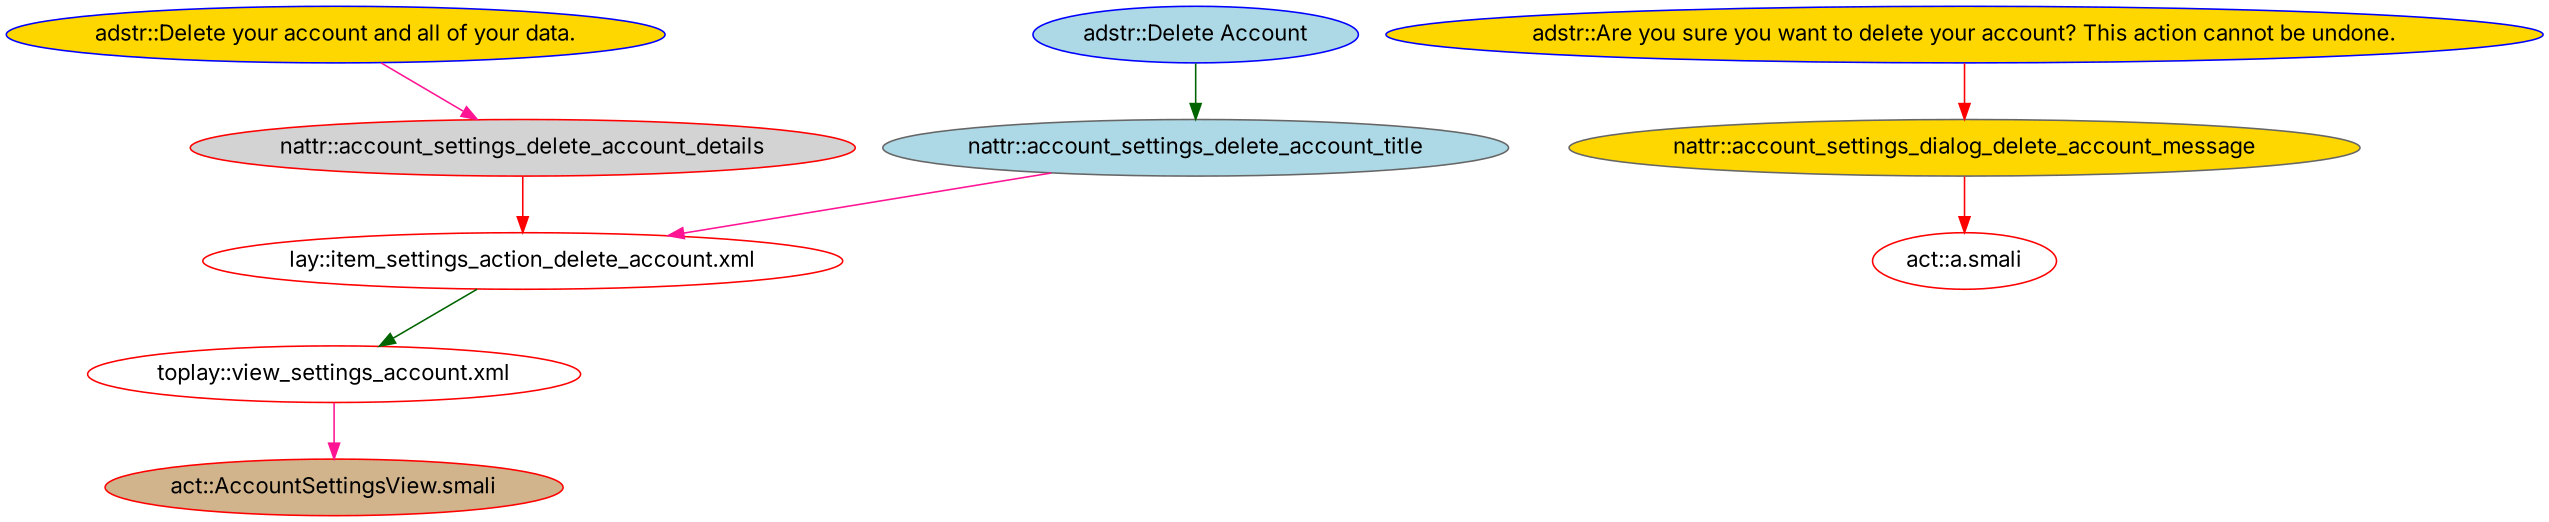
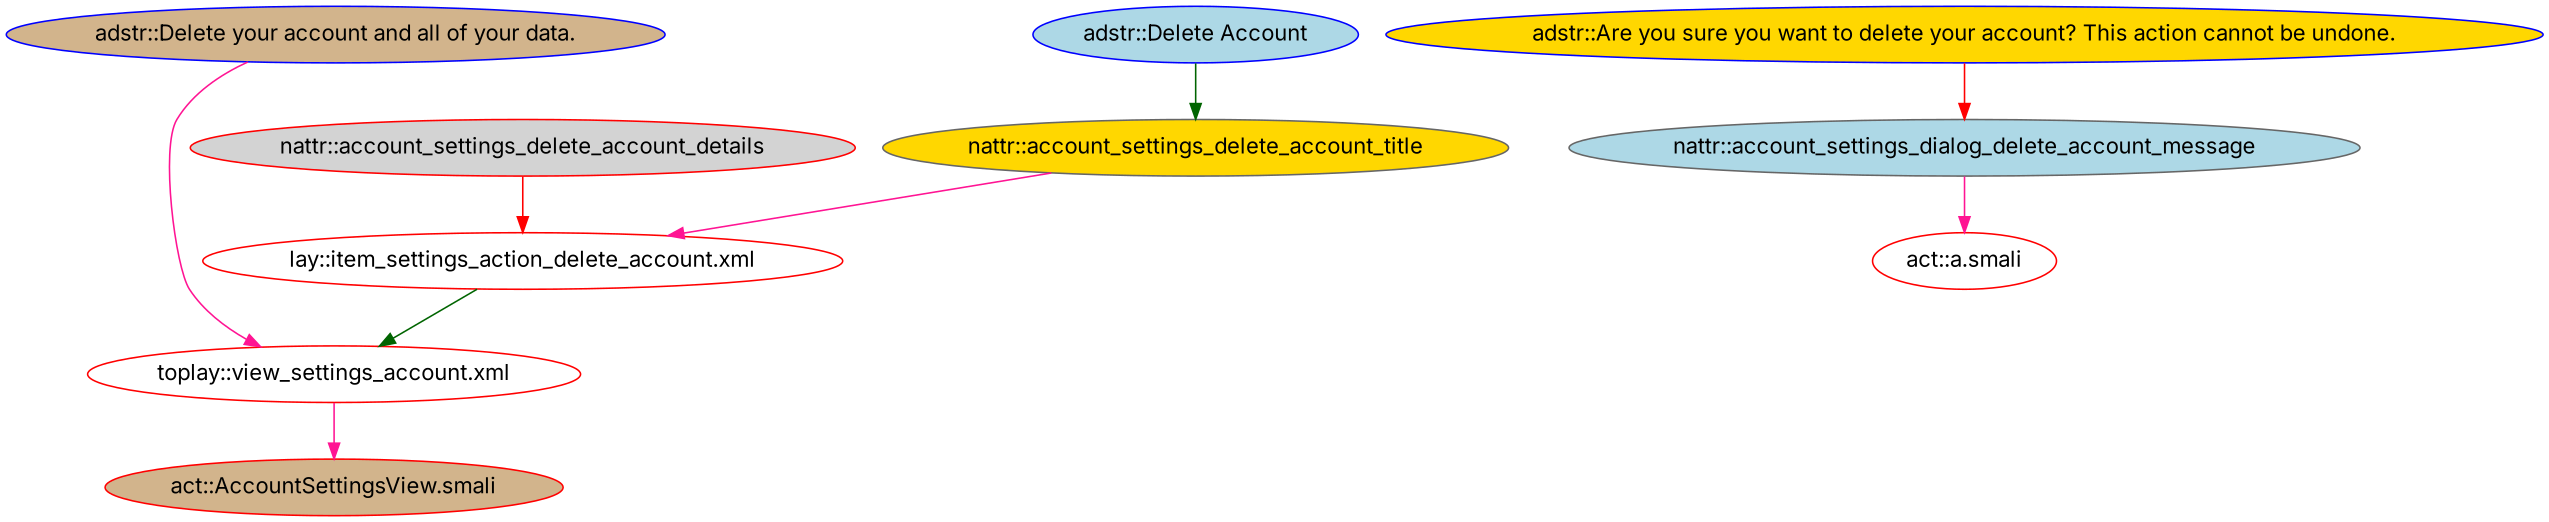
(336, 35) -> (336, 35)
(422, 87) -> (171, 197)
(1196, 148) -> (1196, 148)
(1964, 148) -> (1964, 148)
(1964, 197) -> (1964, 197)
